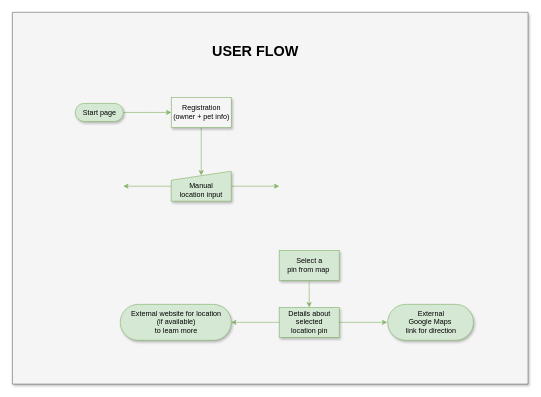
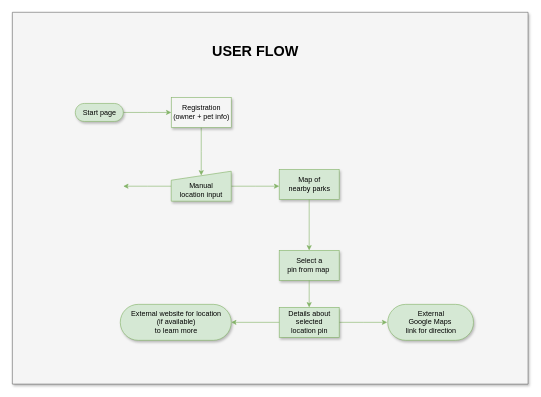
none -> (309, 185)
none -> (309, 245)
